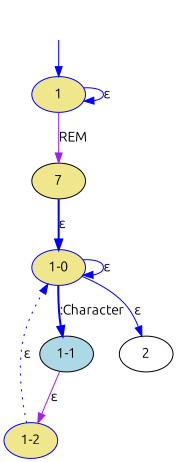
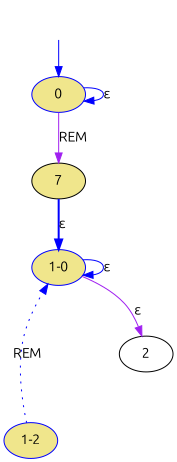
(59, 94) -> (59, 94)
(116, 296) -> (116, 296)
(27, 354) -> (27, 354)
(67, 354) -> none
